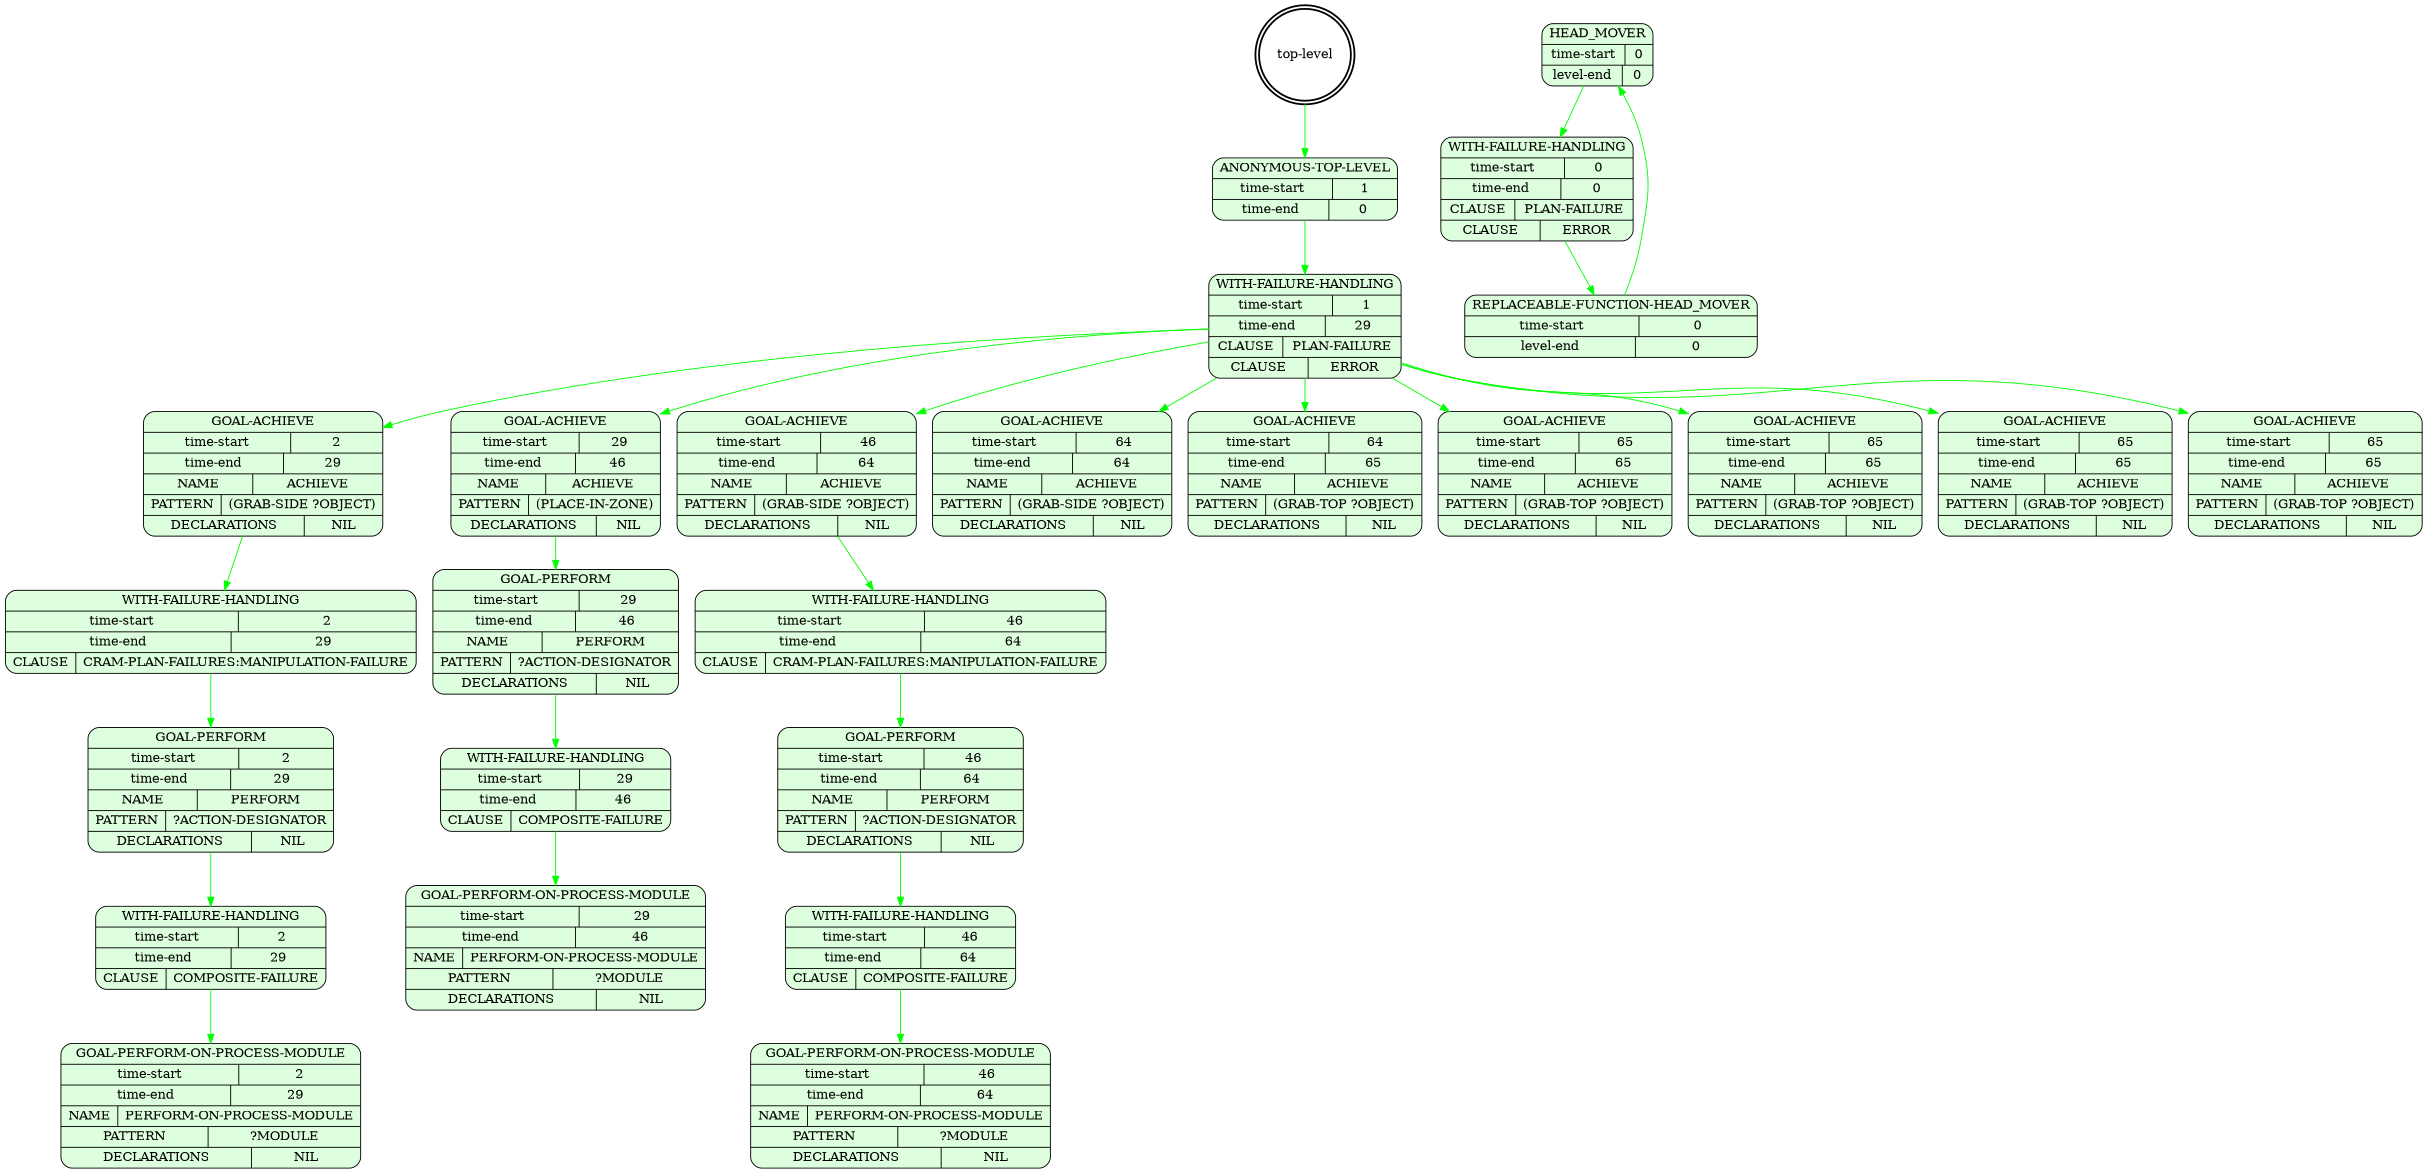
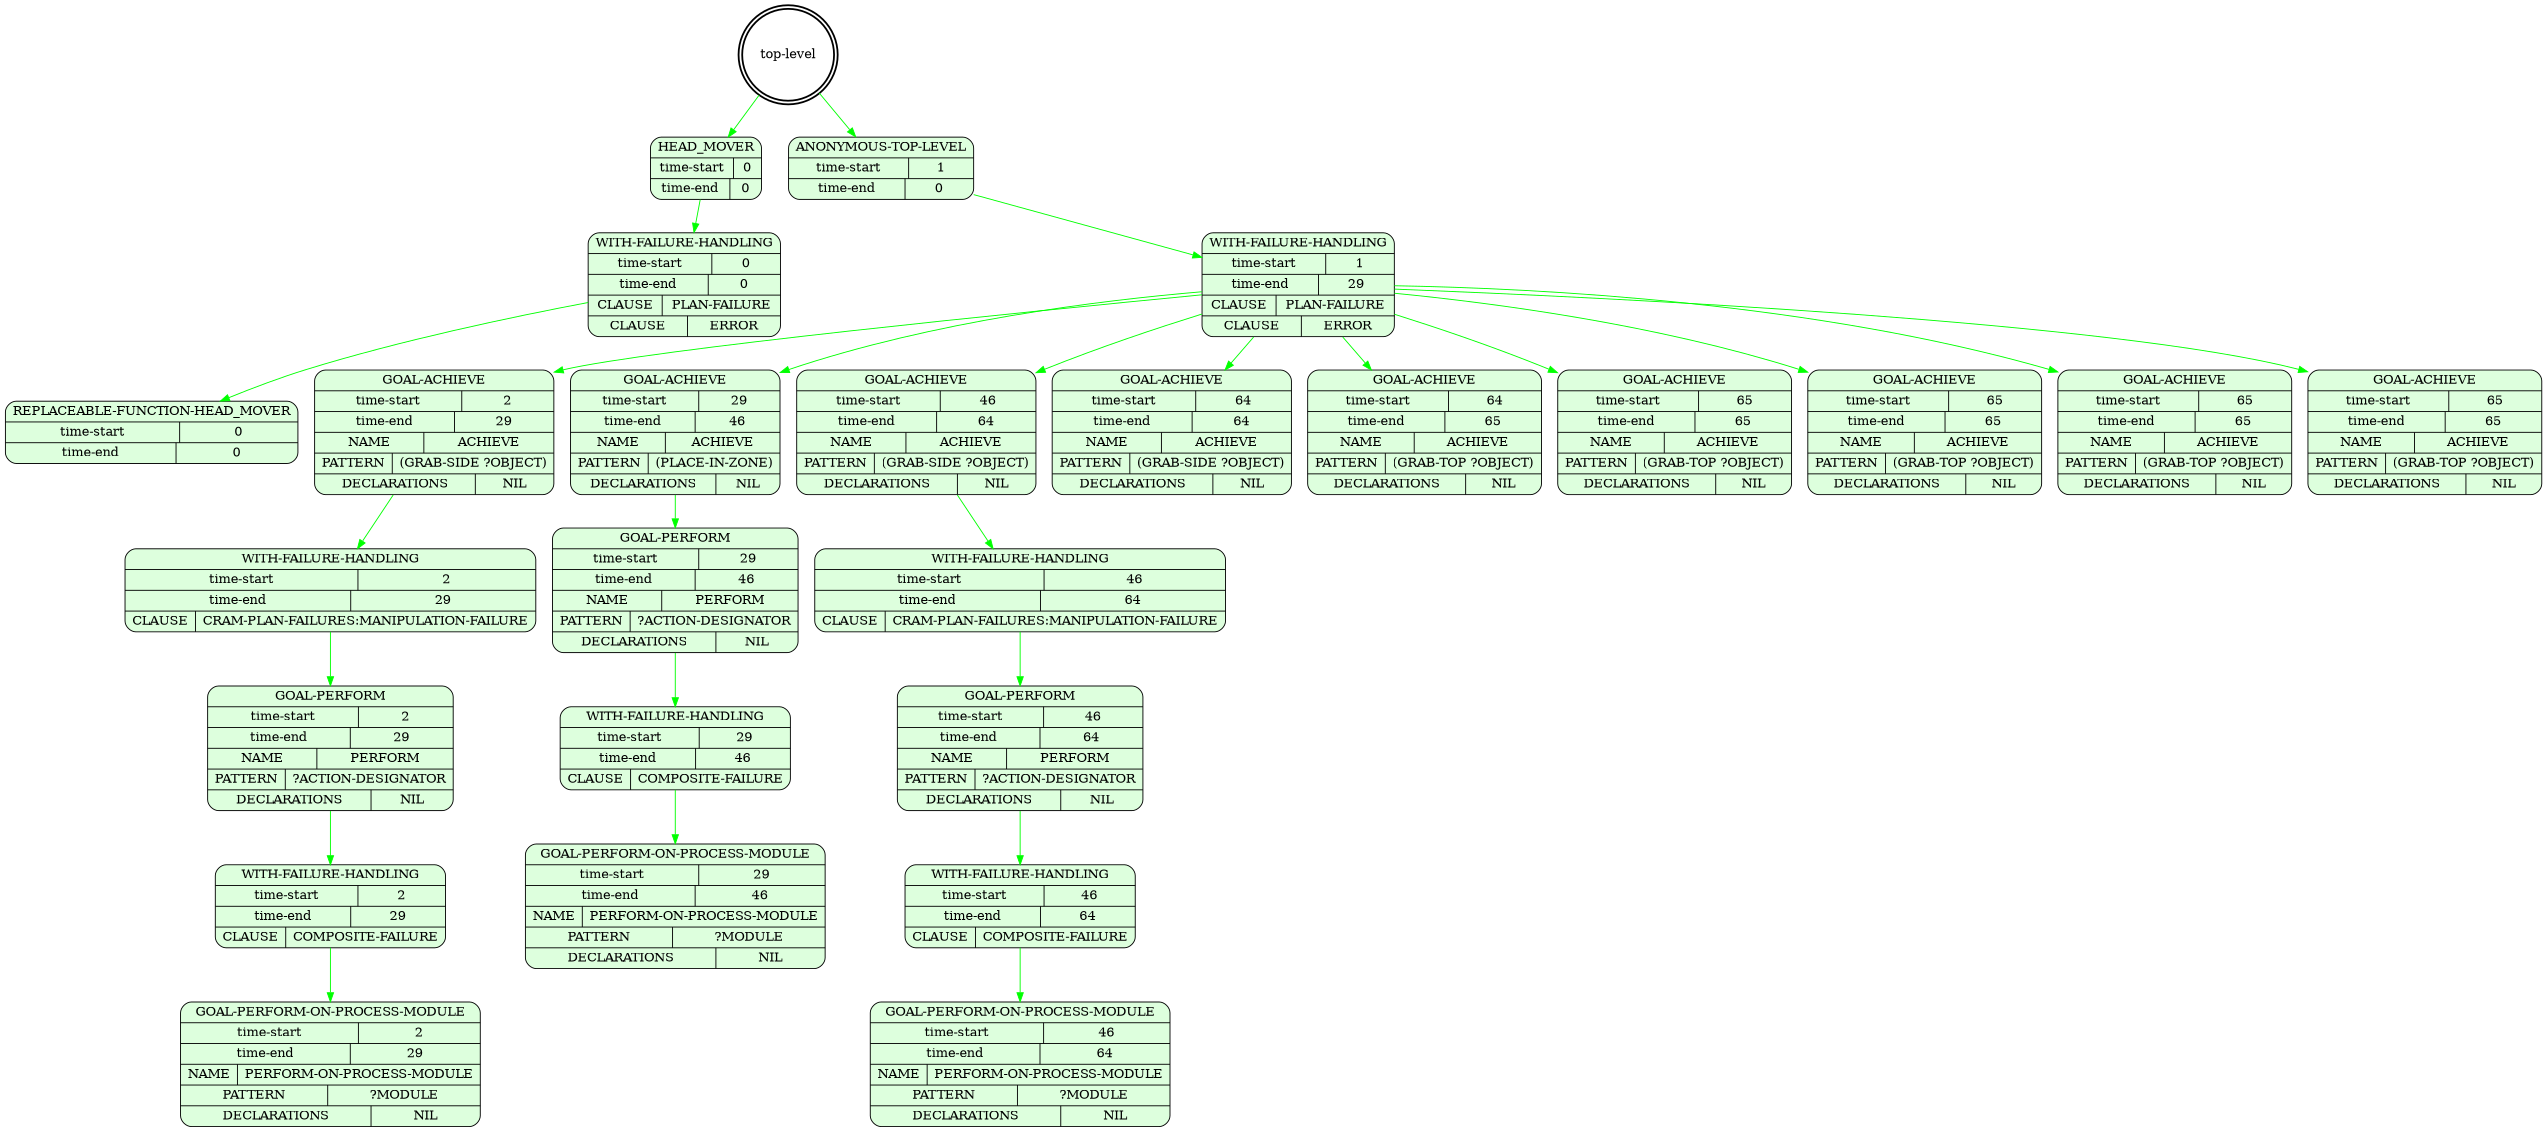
(1582, 75) -> (690, 189)
(1648, 194) -> (746, 112)
(1550, 347) -> (91, 453)
